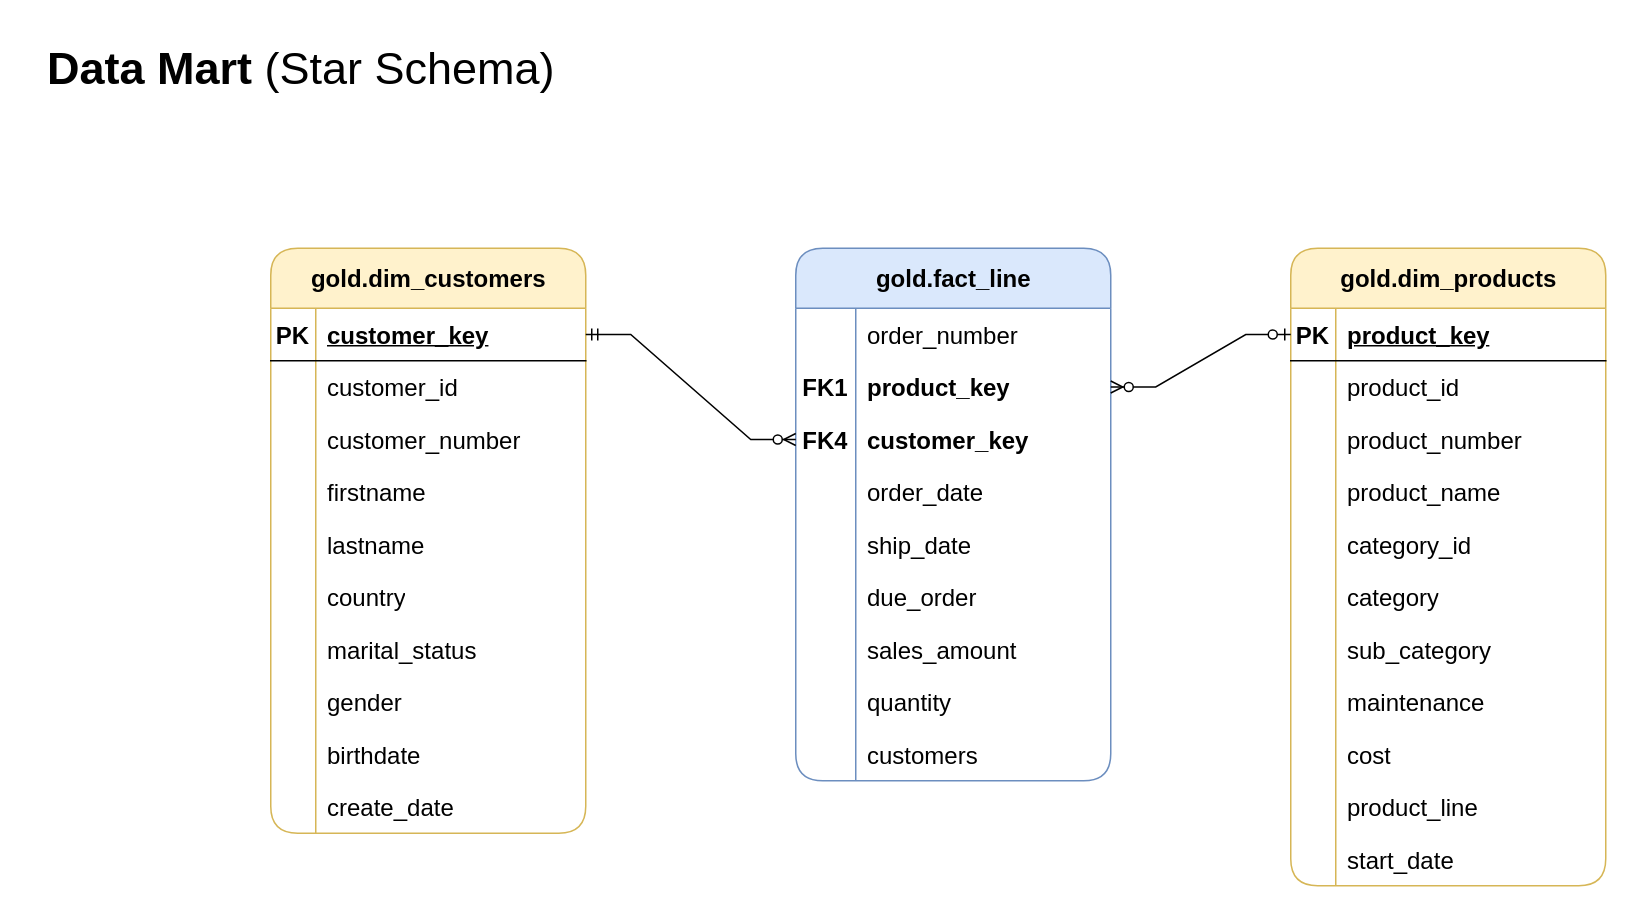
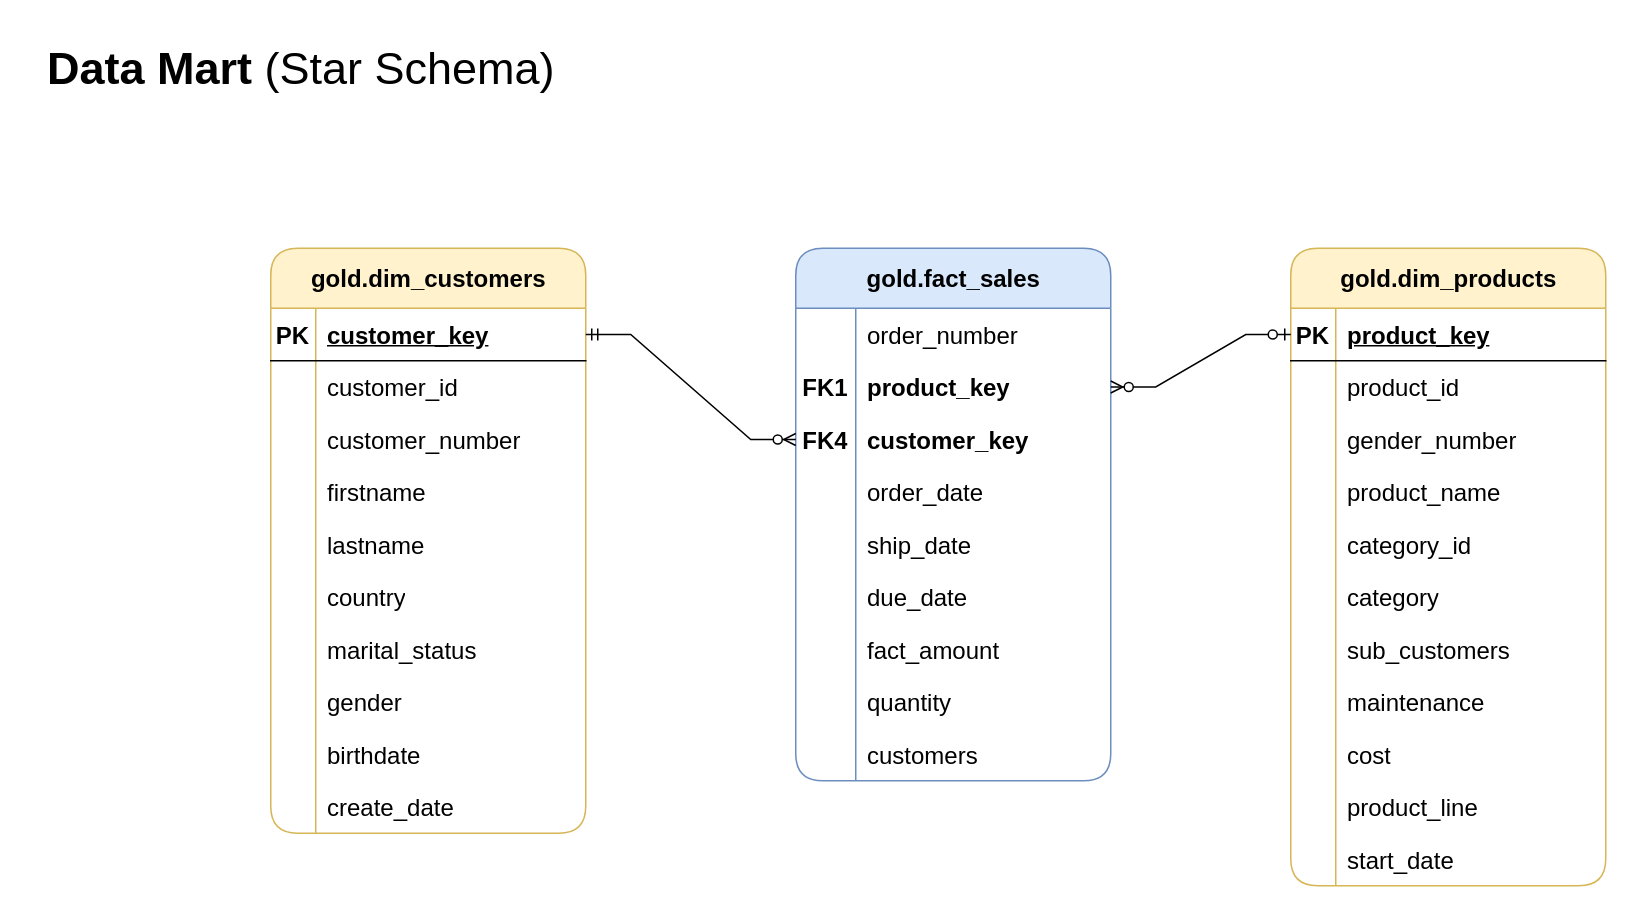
(954, 278) -> (954, 278)
(1442, 440) -> (1435, 440)
(928, 598) -> (922, 598)
(945, 650) -> (942, 650)
(1428, 650) -> (1435, 650)
